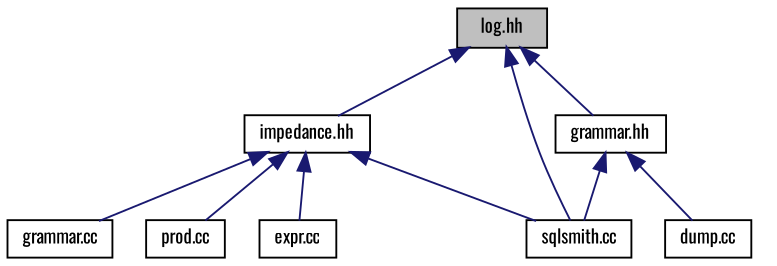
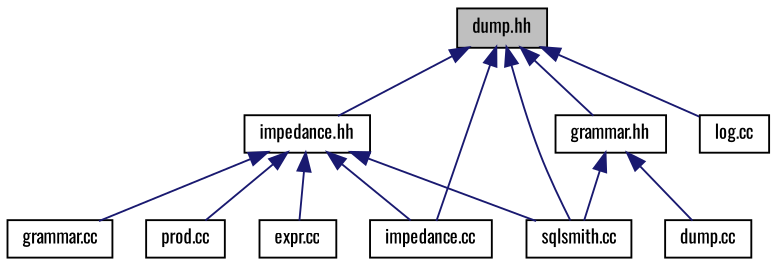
(502, 28) -> (502, 28)
none -> (734, 134)
none -> (431, 239)
